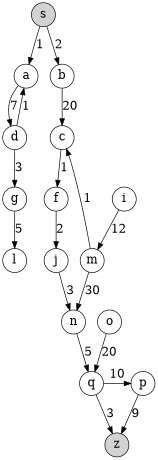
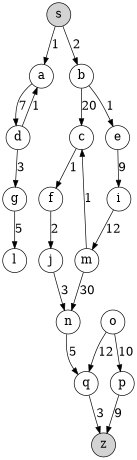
none -> (118, 138)
(109, 353) -> (106, 353)
(114, 383) -> (117, 349)
